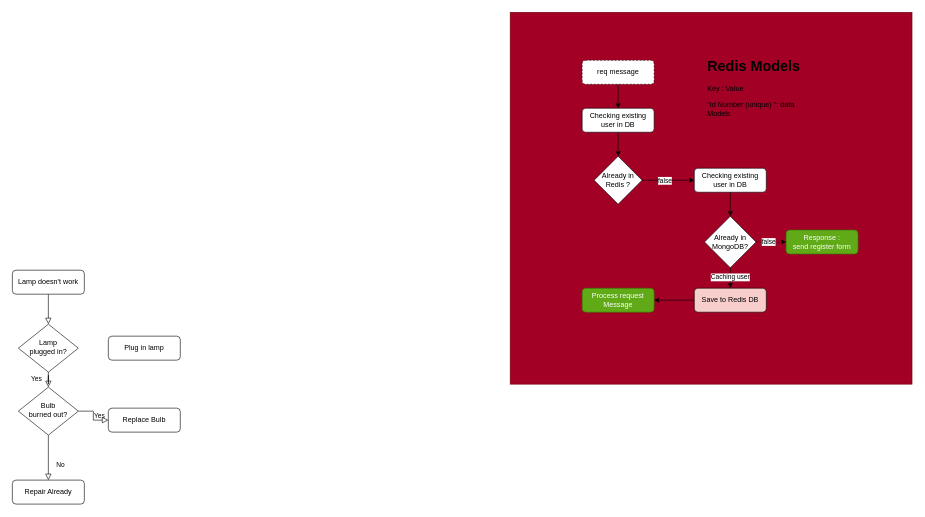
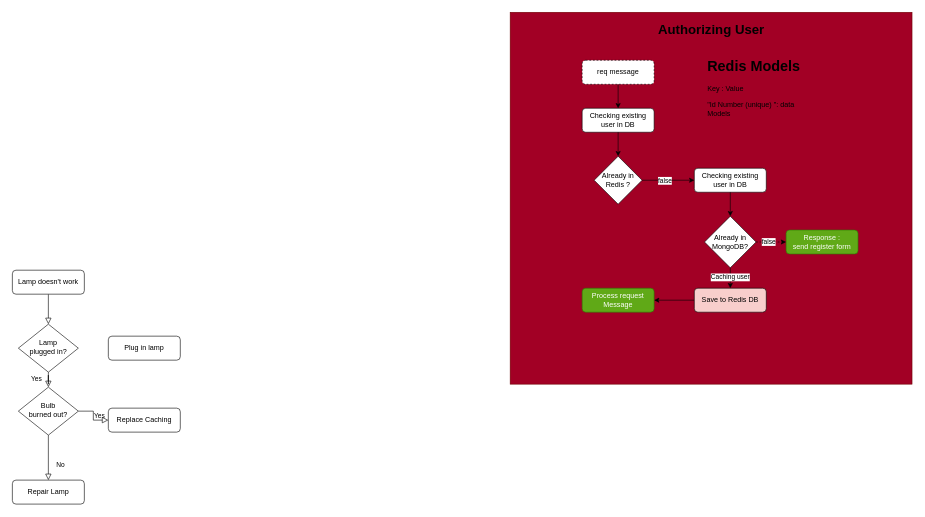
none -> (711, 30)
(144, 420) -> (144, 420)
(48, 492) -> (48, 492)
